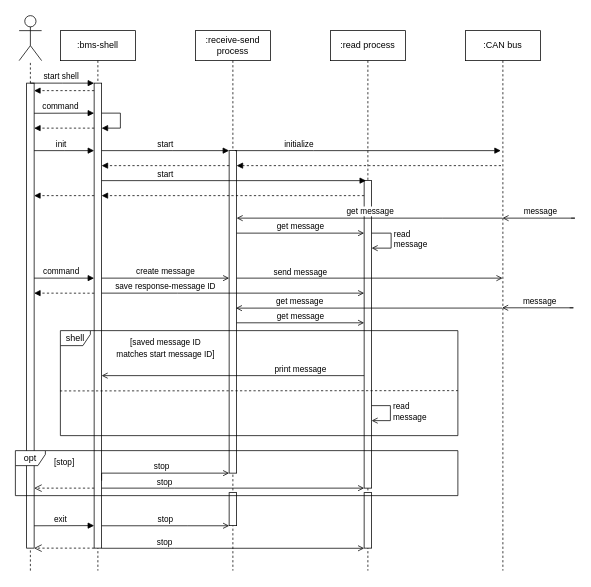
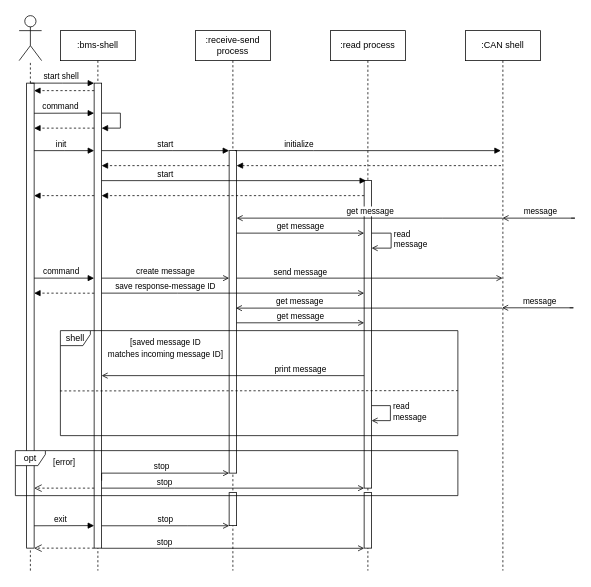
(503, 45) -> (503, 45)
(166, 348) -> (166, 348)
(65, 462) -> (65, 462)
